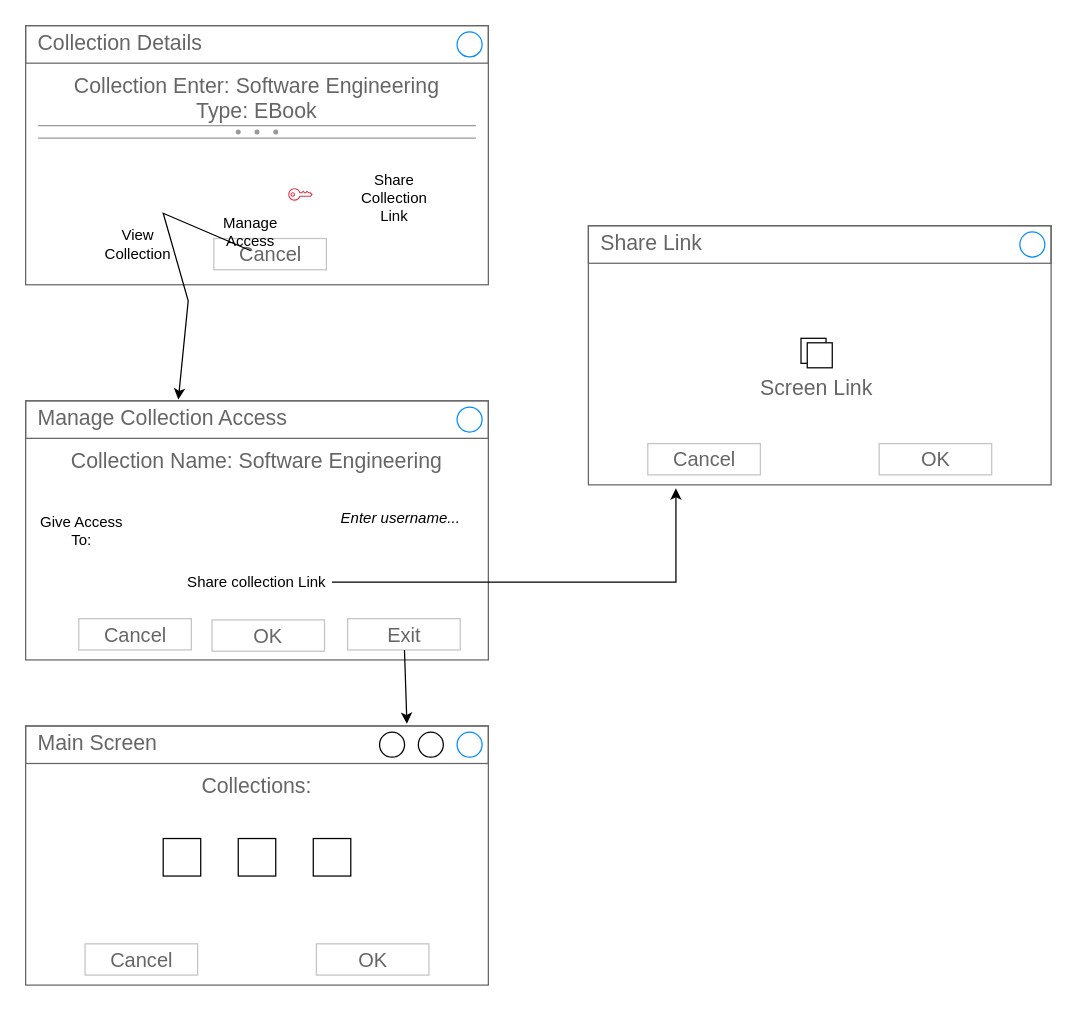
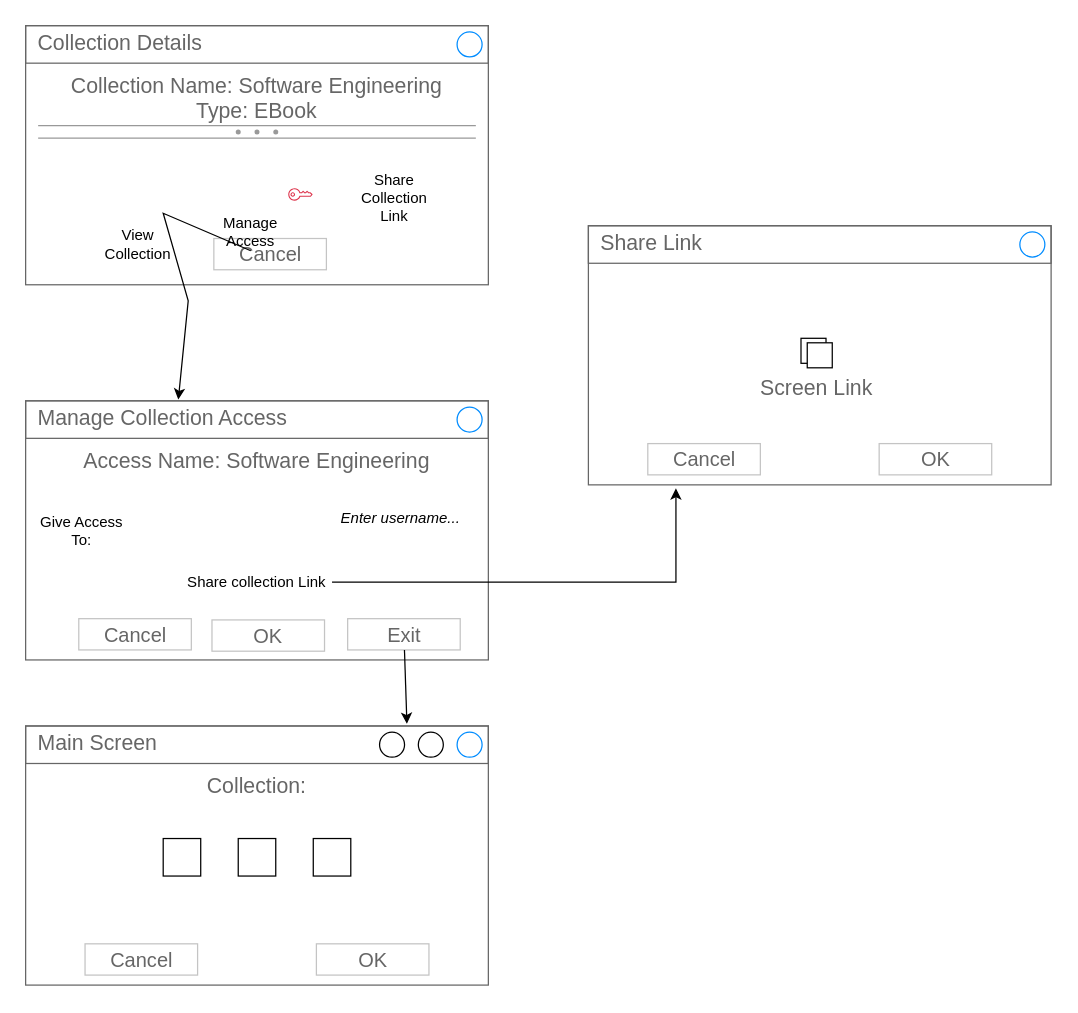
(257, 100) -> (257, 100)
(257, 462) -> (257, 462)
(257, 787) -> (257, 787)
